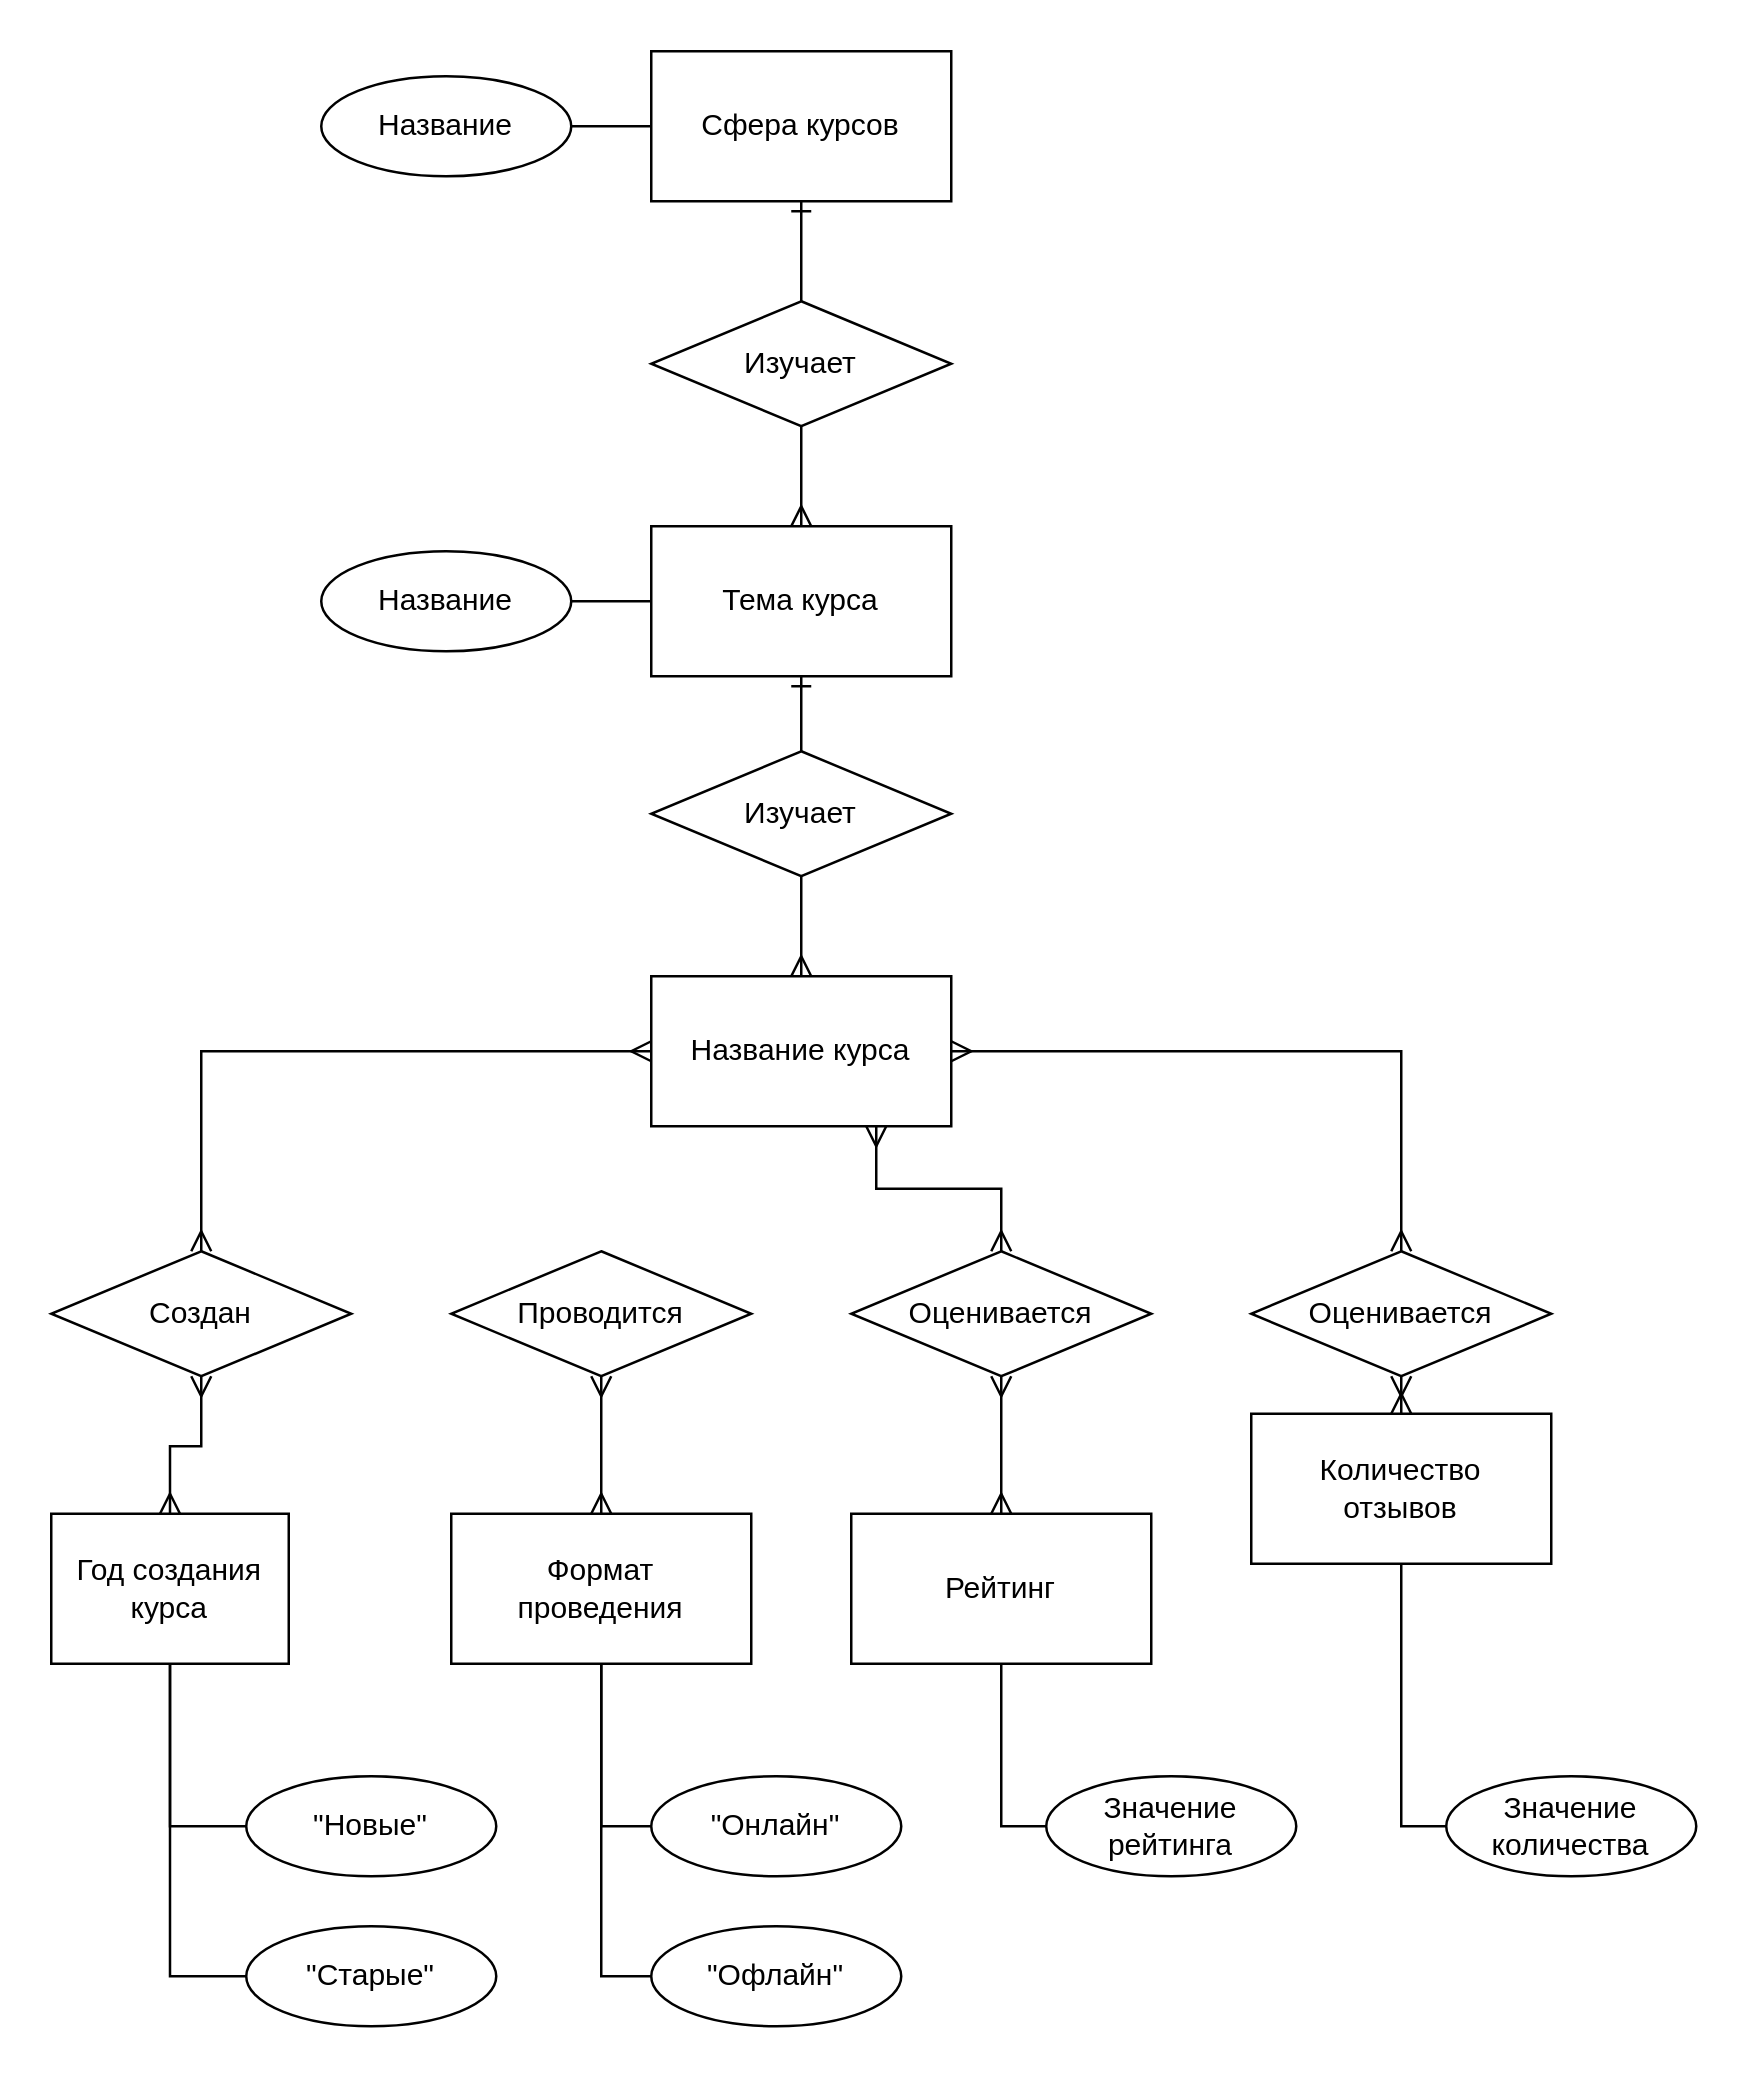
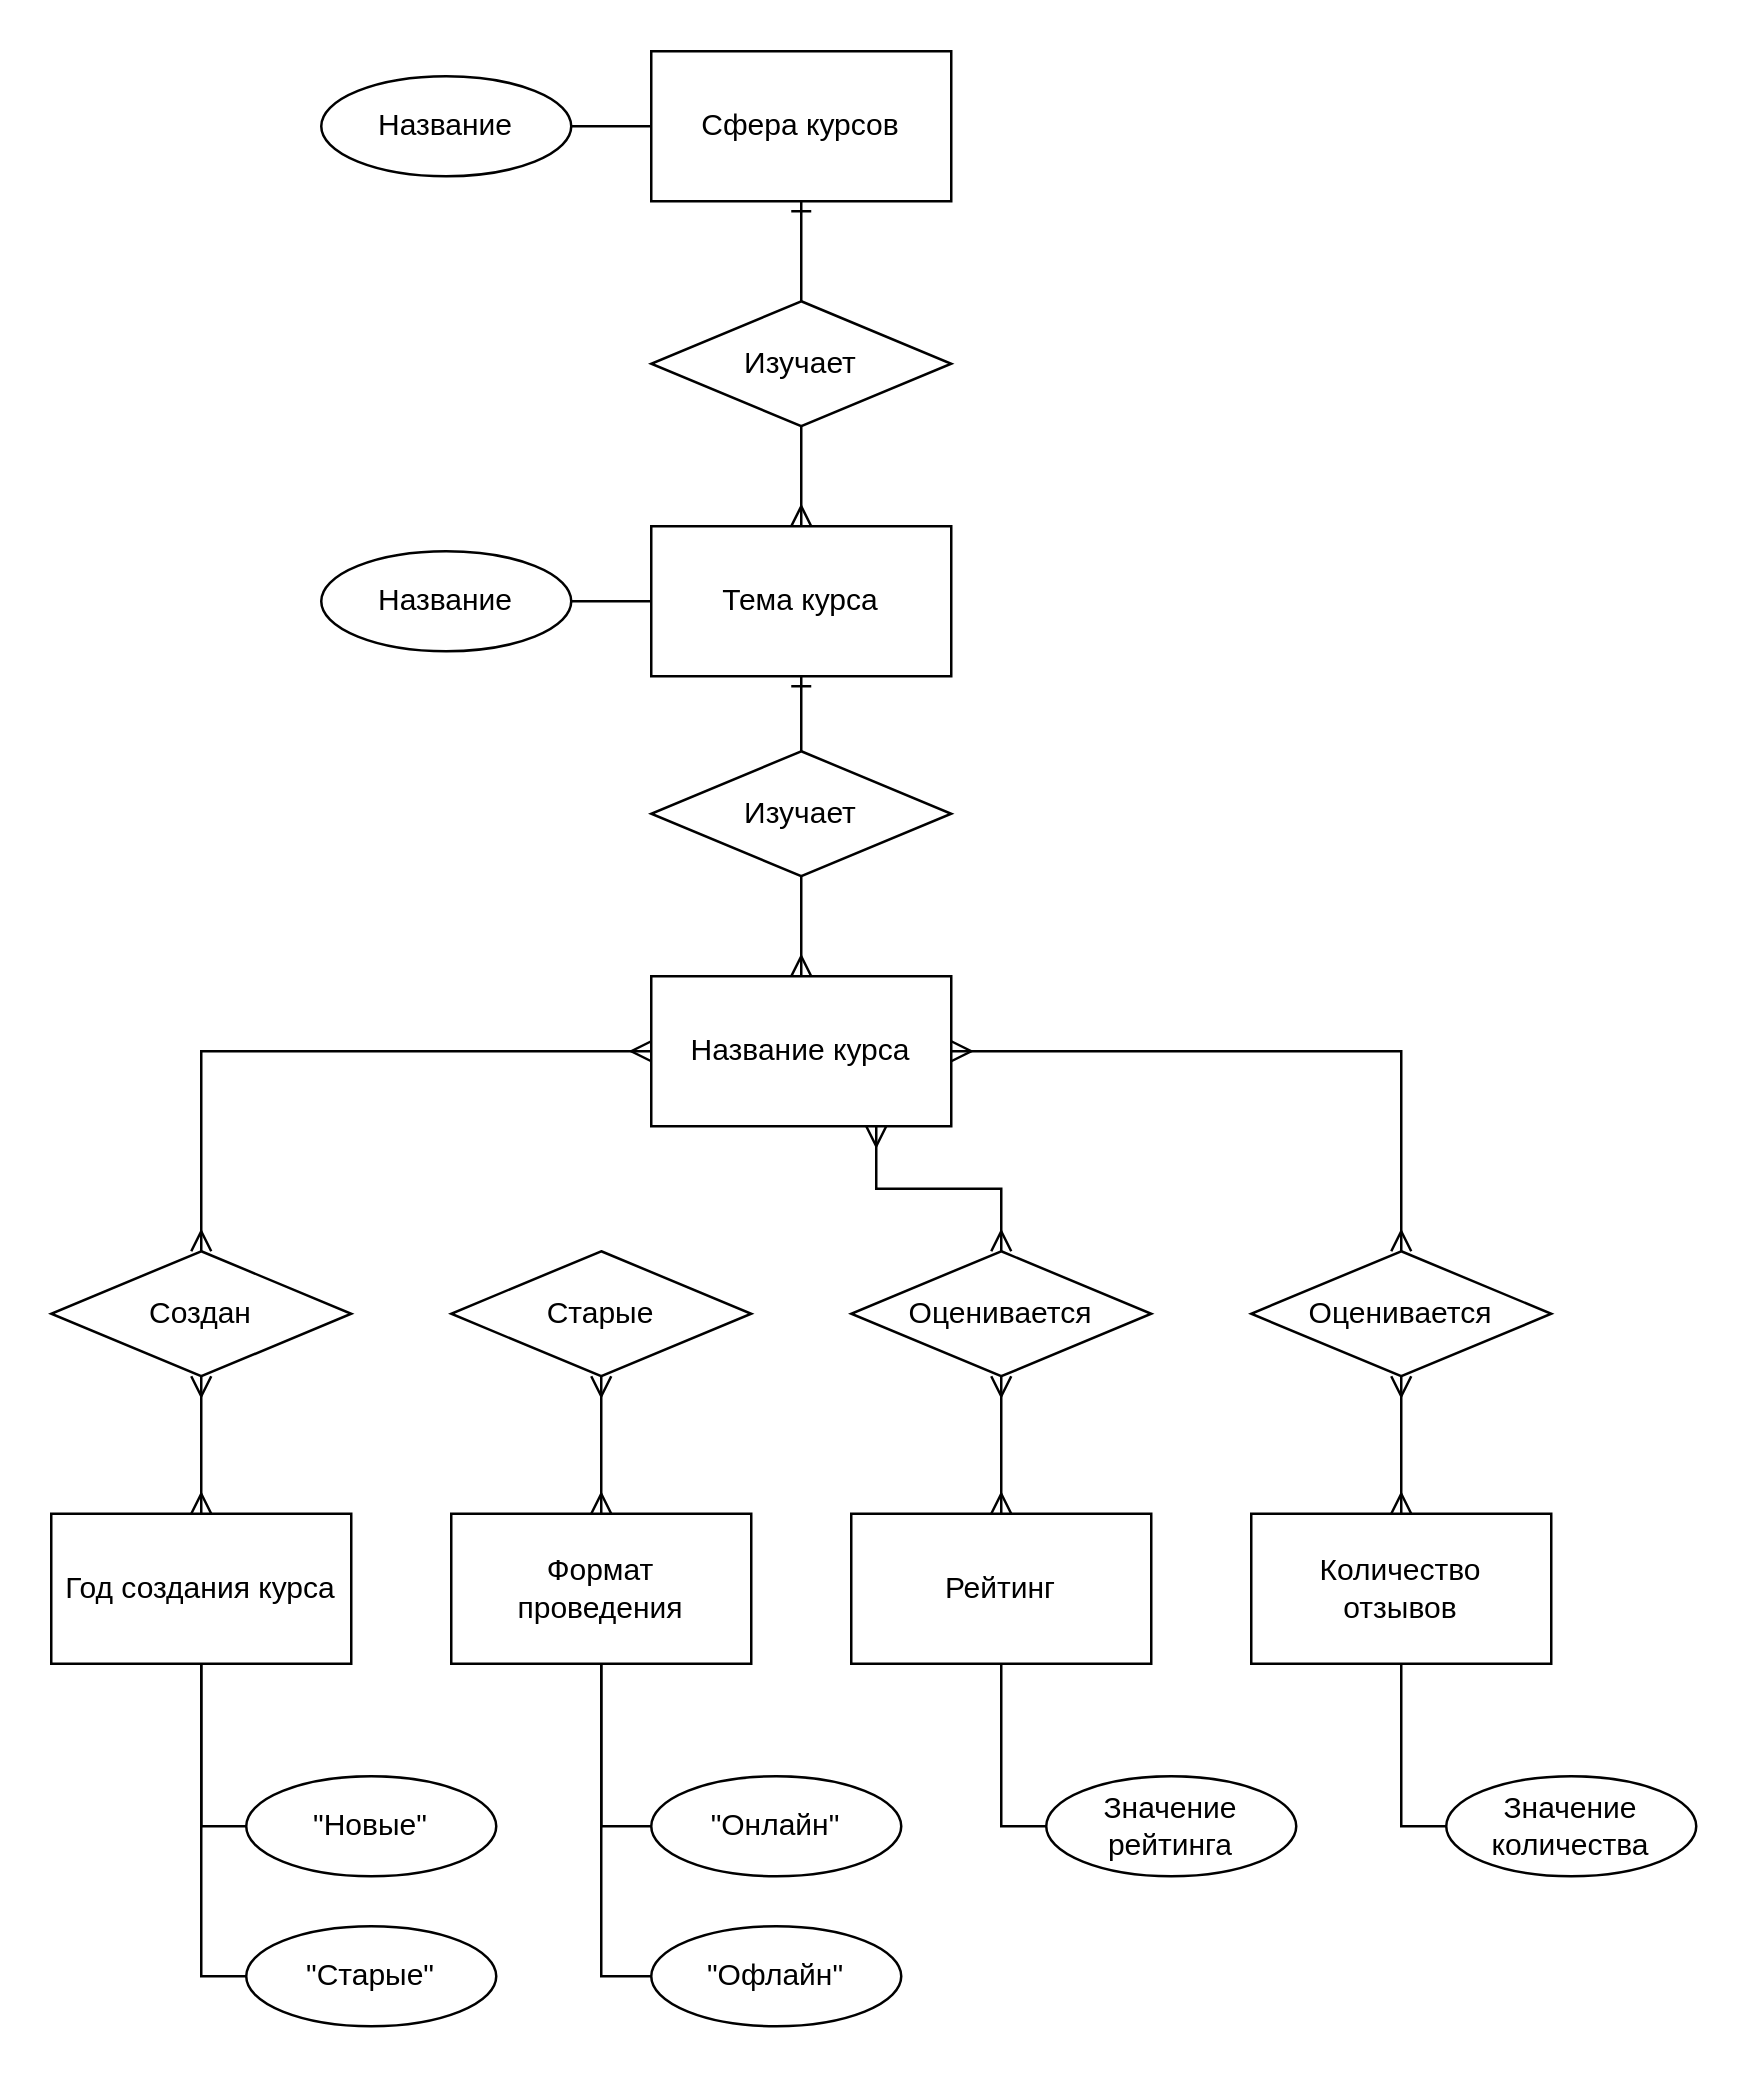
(601, 1314) -> (601, 1314)
(1401, 1489) -> (1401, 1589)
(170, 1589) -> (201, 1589)
